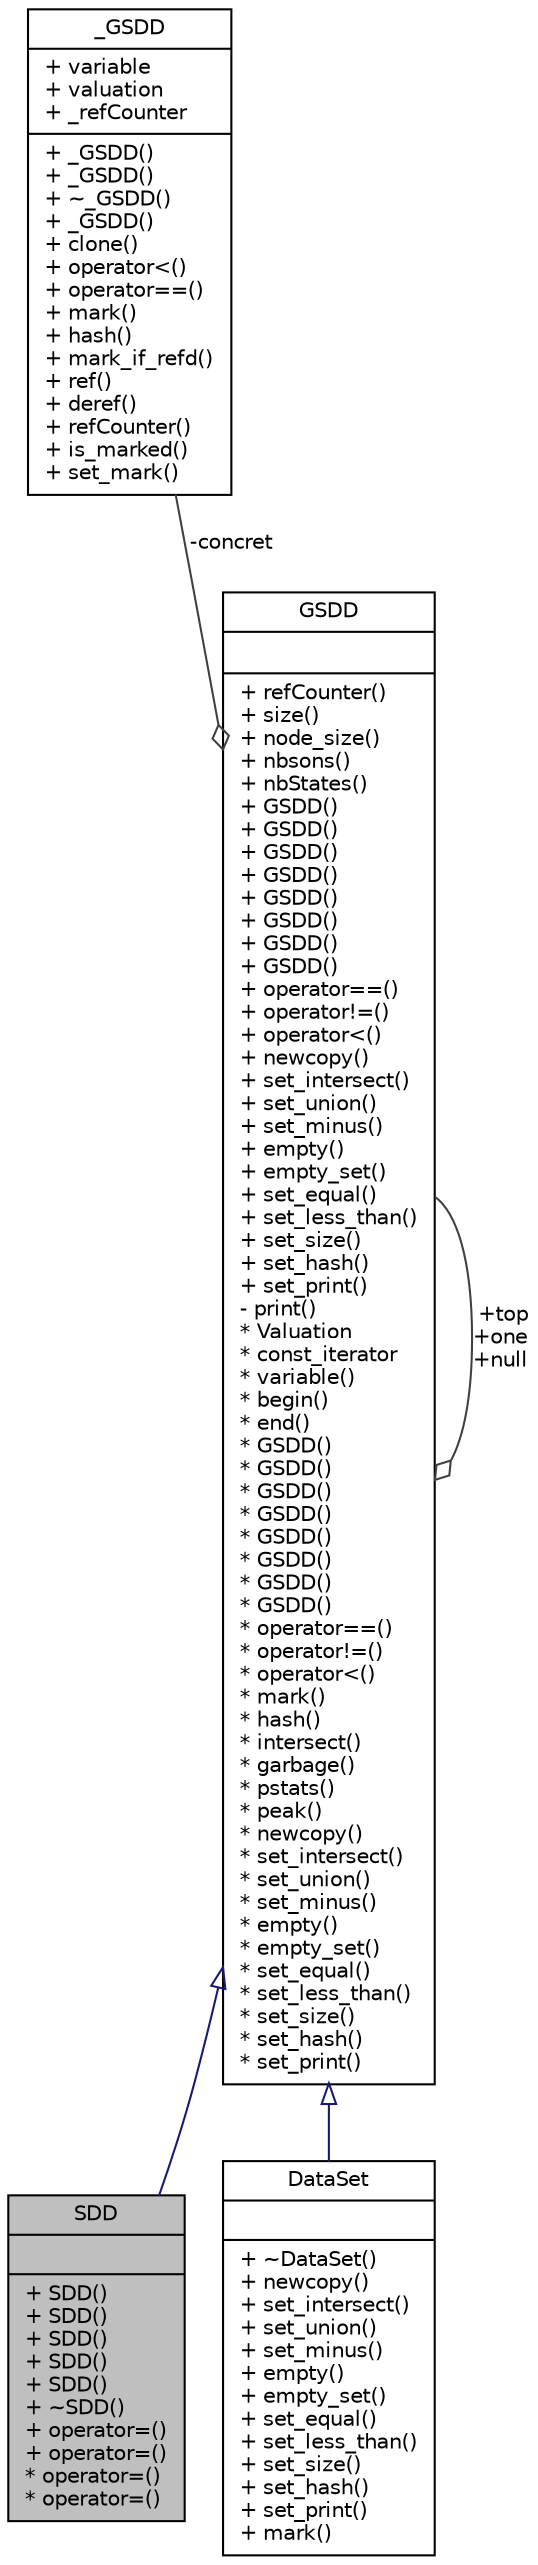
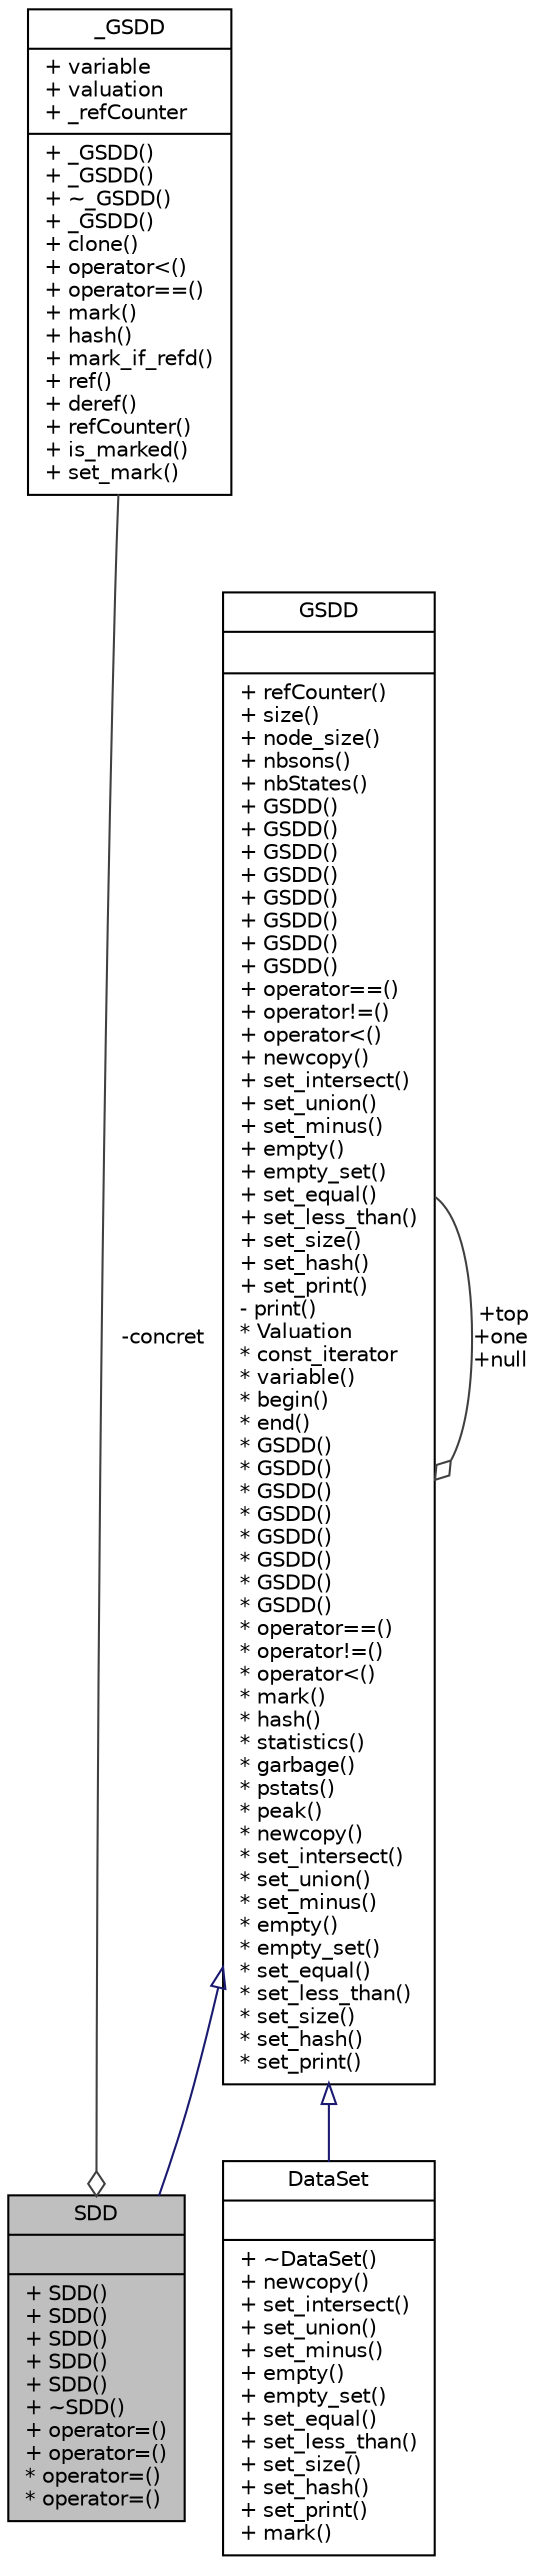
(197, 609) -> (102, 1333)
(301, 1743) -> (303, 1743)
